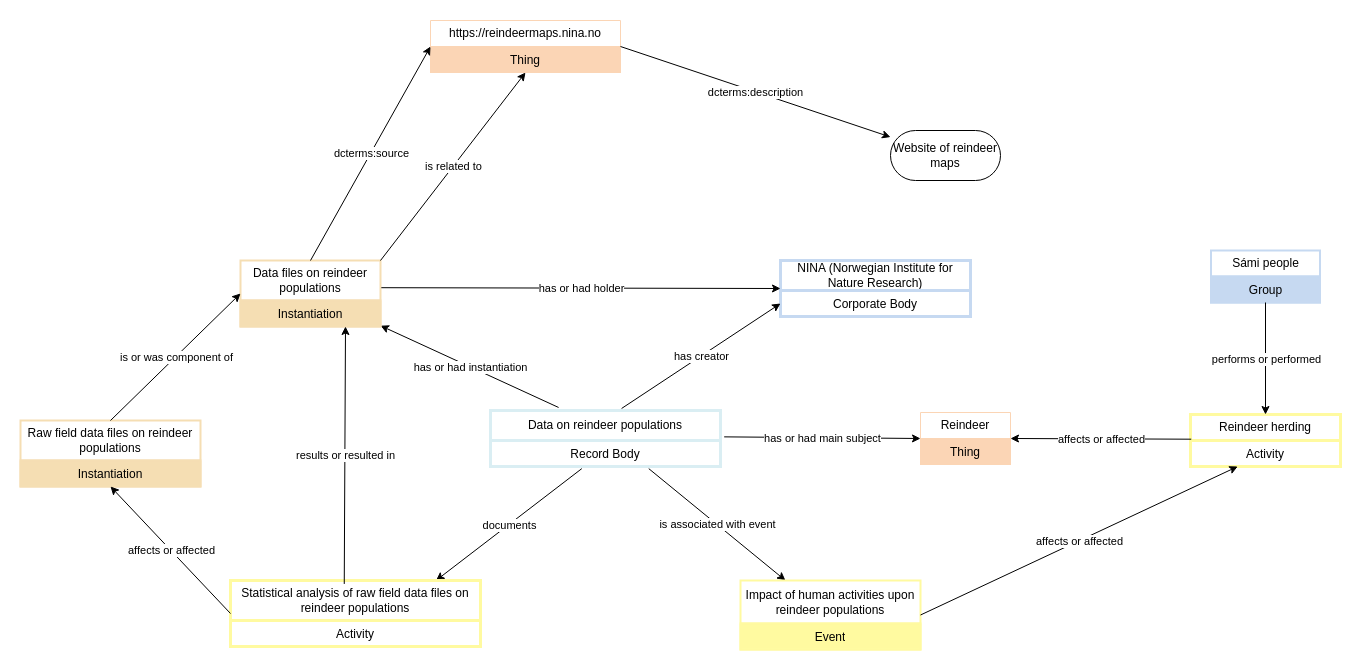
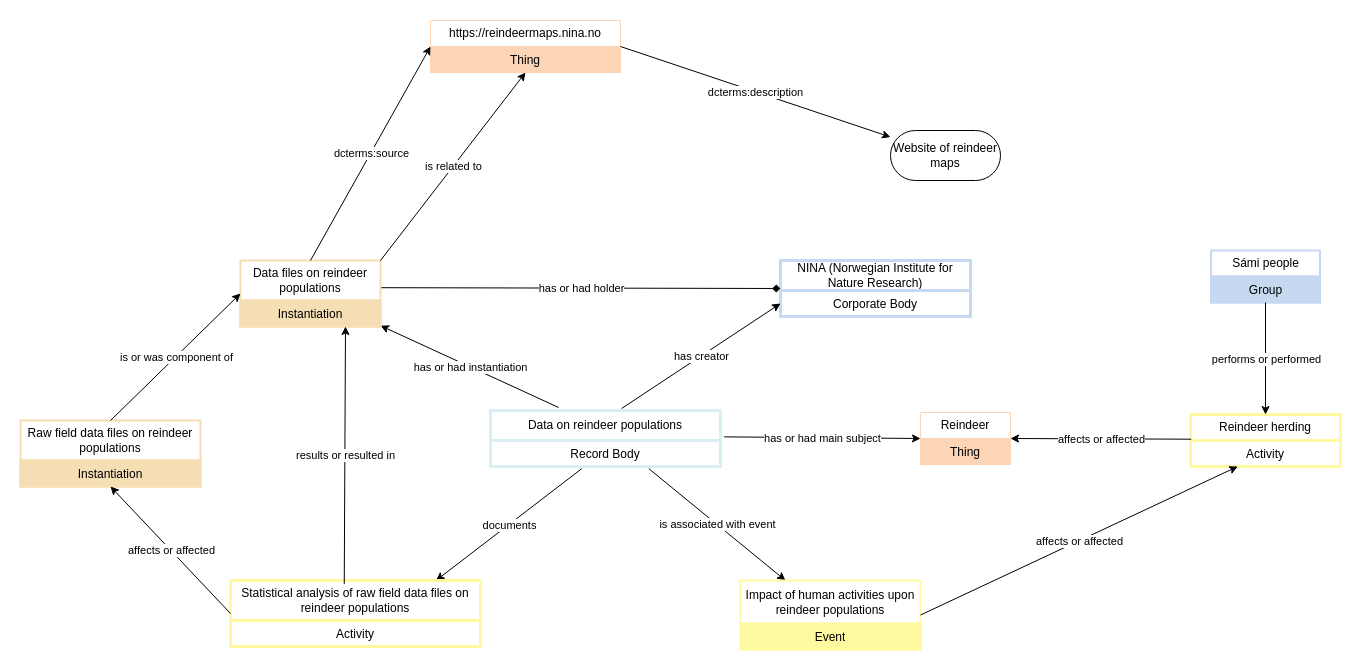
(772, 288) -> (772, 288)
